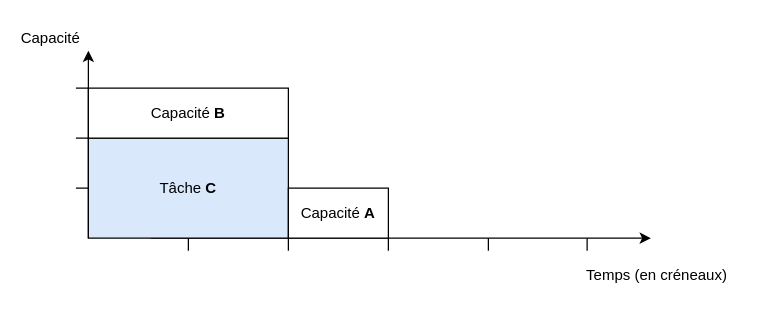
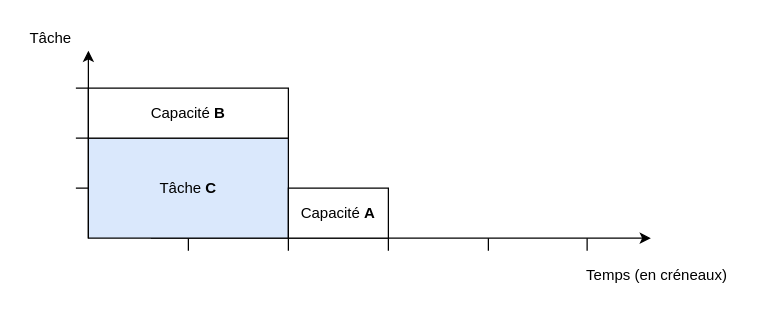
(51, 38) -> (51, 38)
